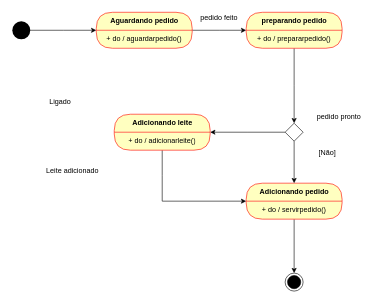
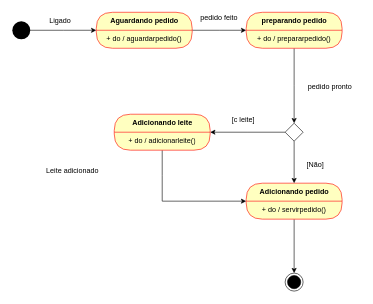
(60, 102) -> (60, 21)
(339, 117) -> (330, 87)
none -> (243, 120)
(327, 153) -> (315, 165)
